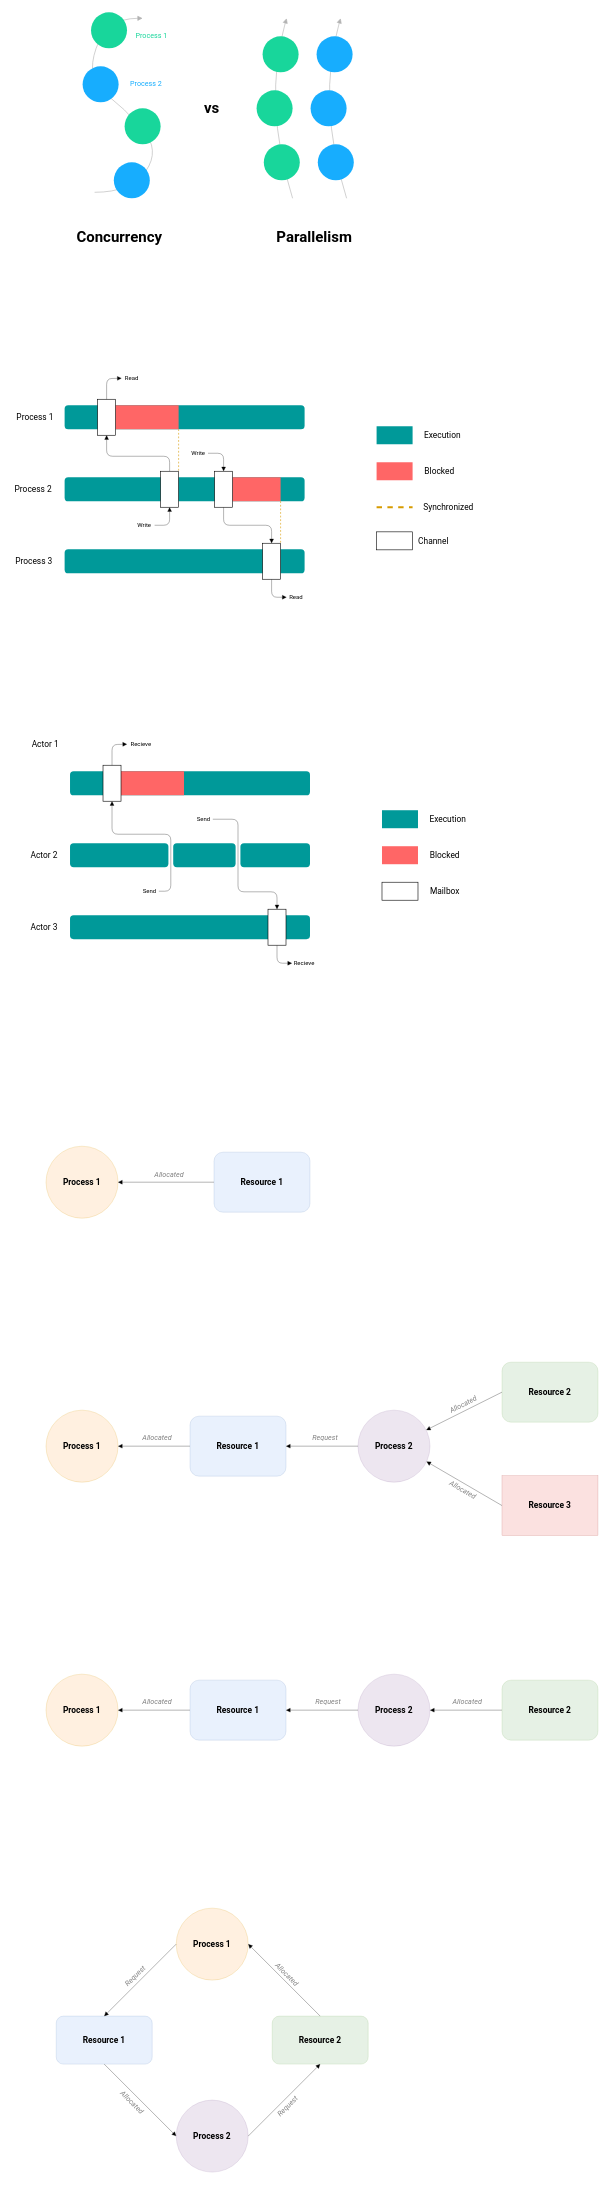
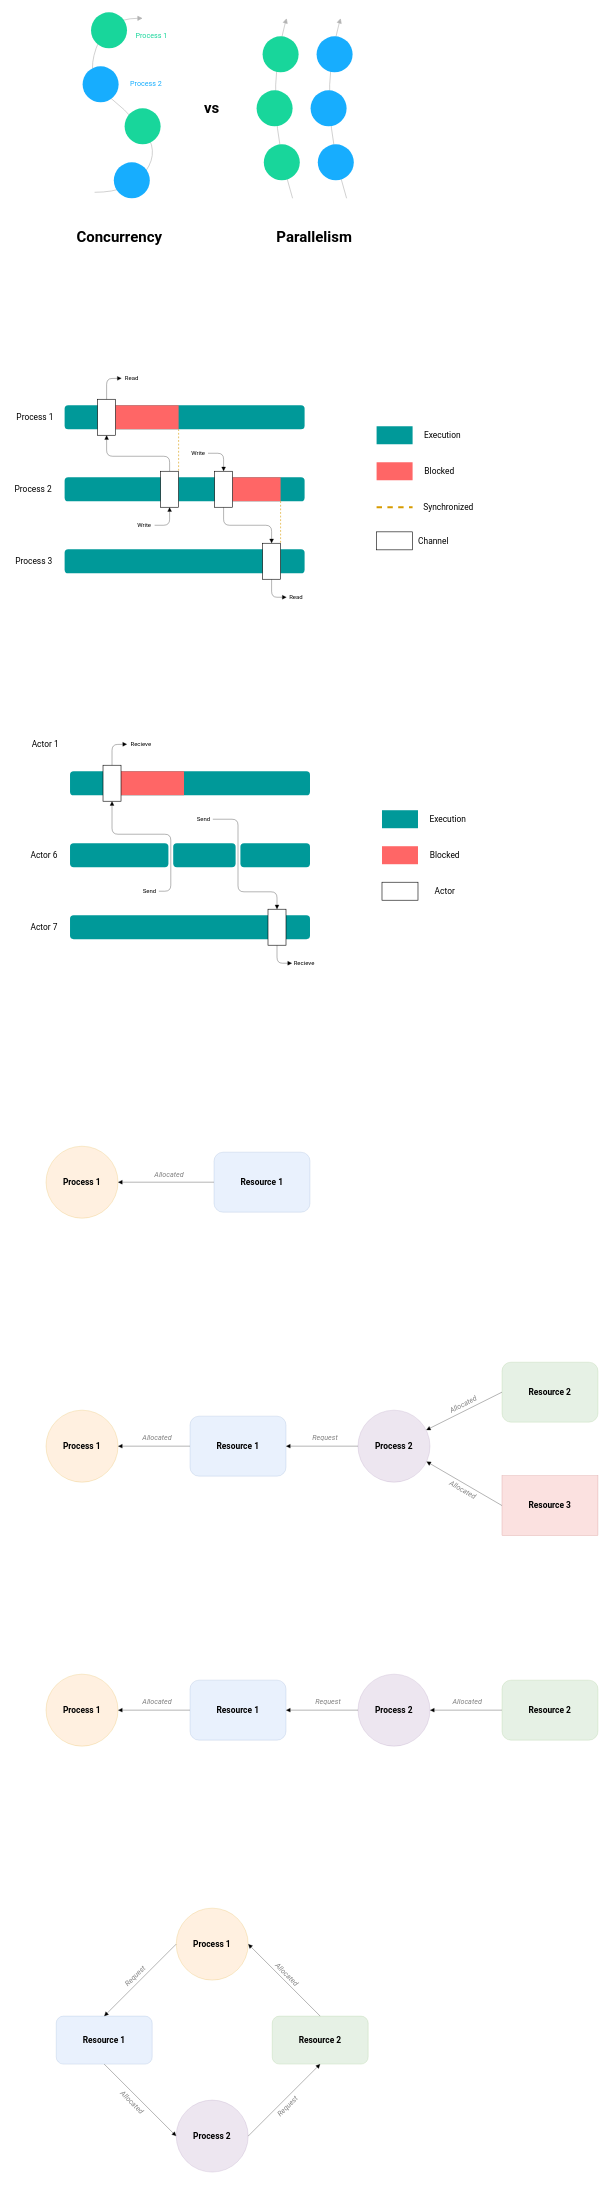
(44, 855) -> (44, 855)
(445, 891) -> (445, 891)
(44, 927) -> (44, 927)
